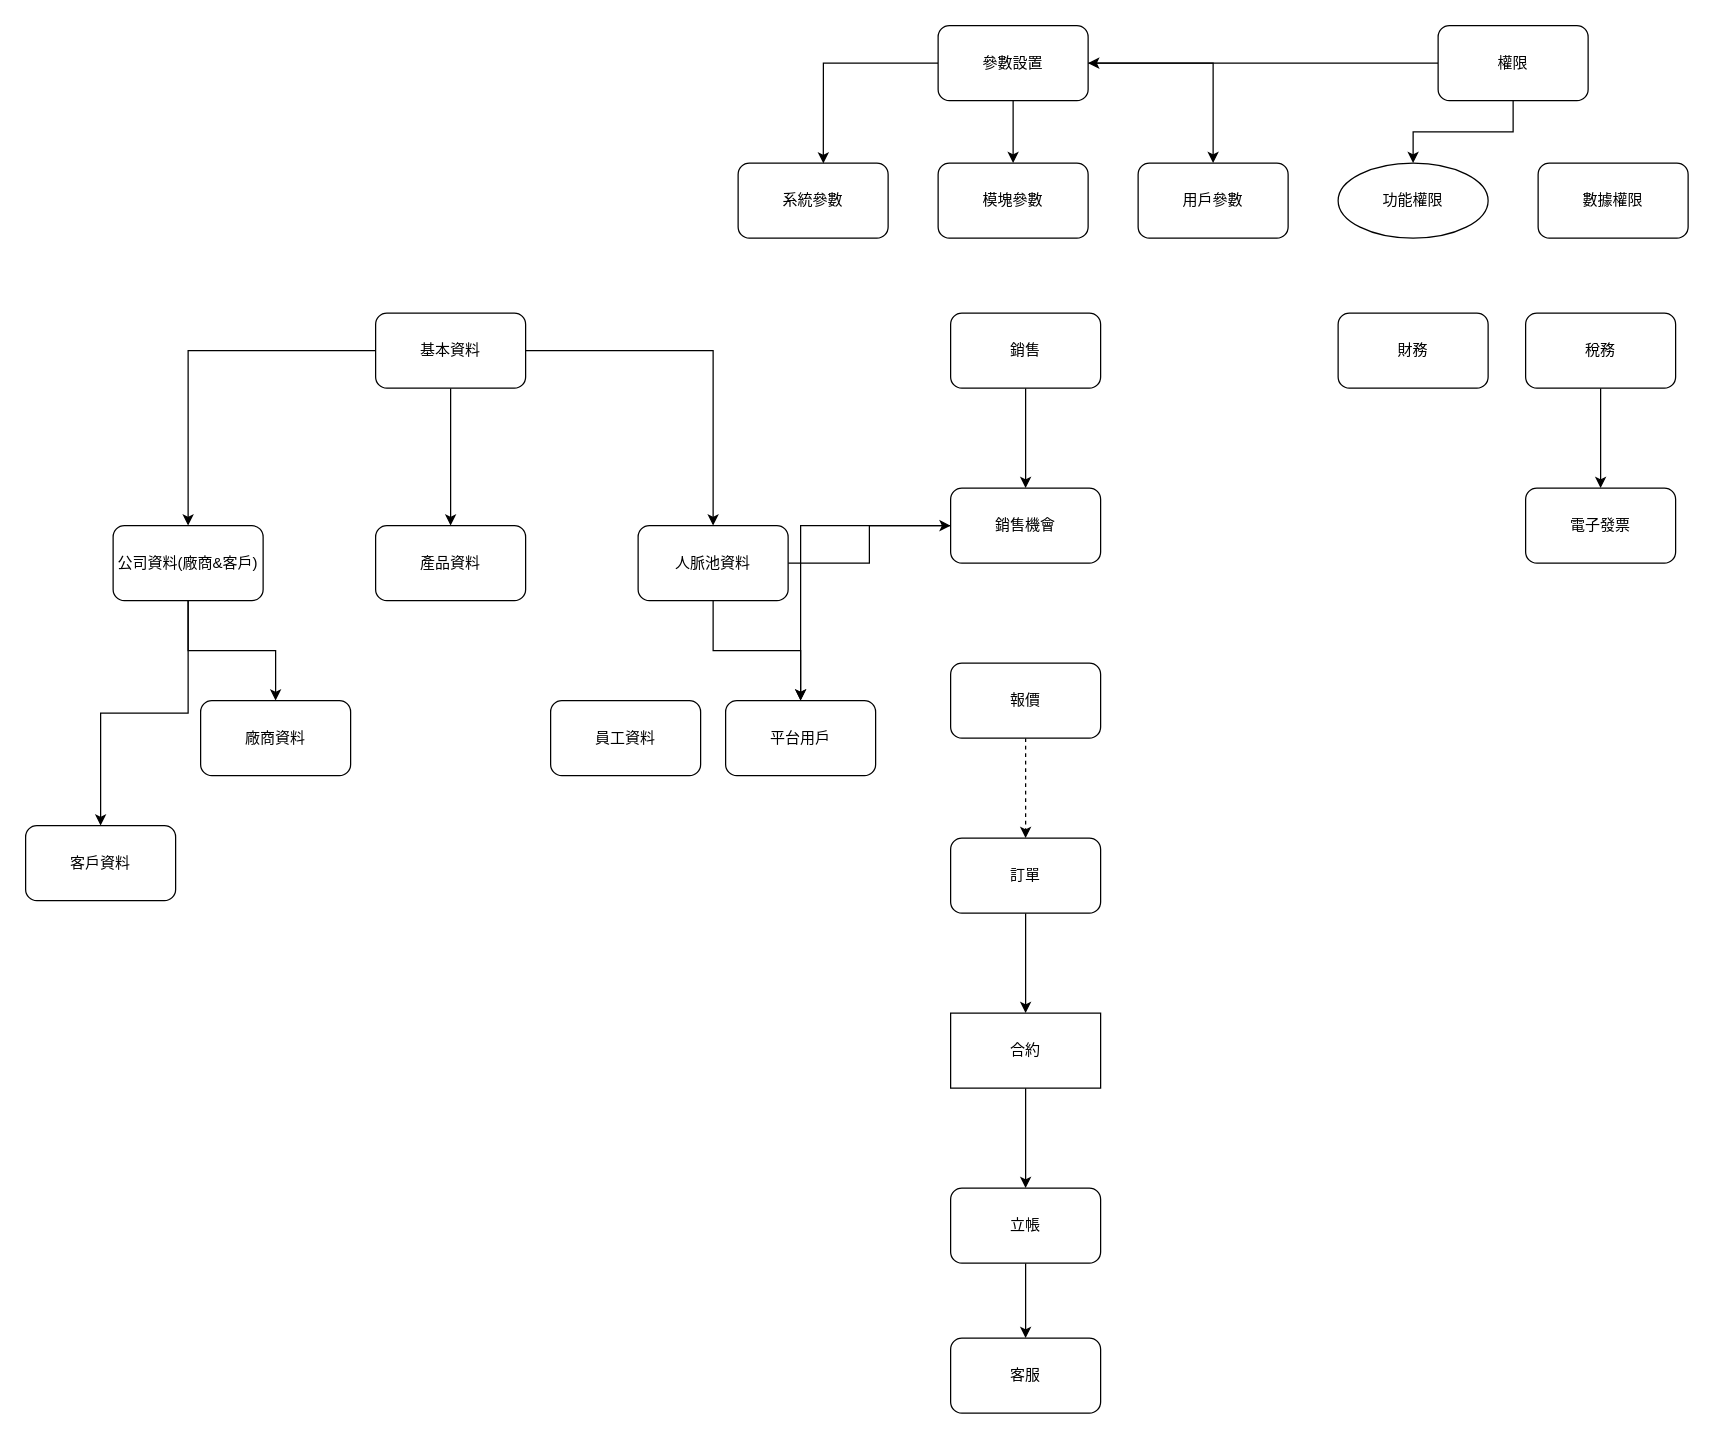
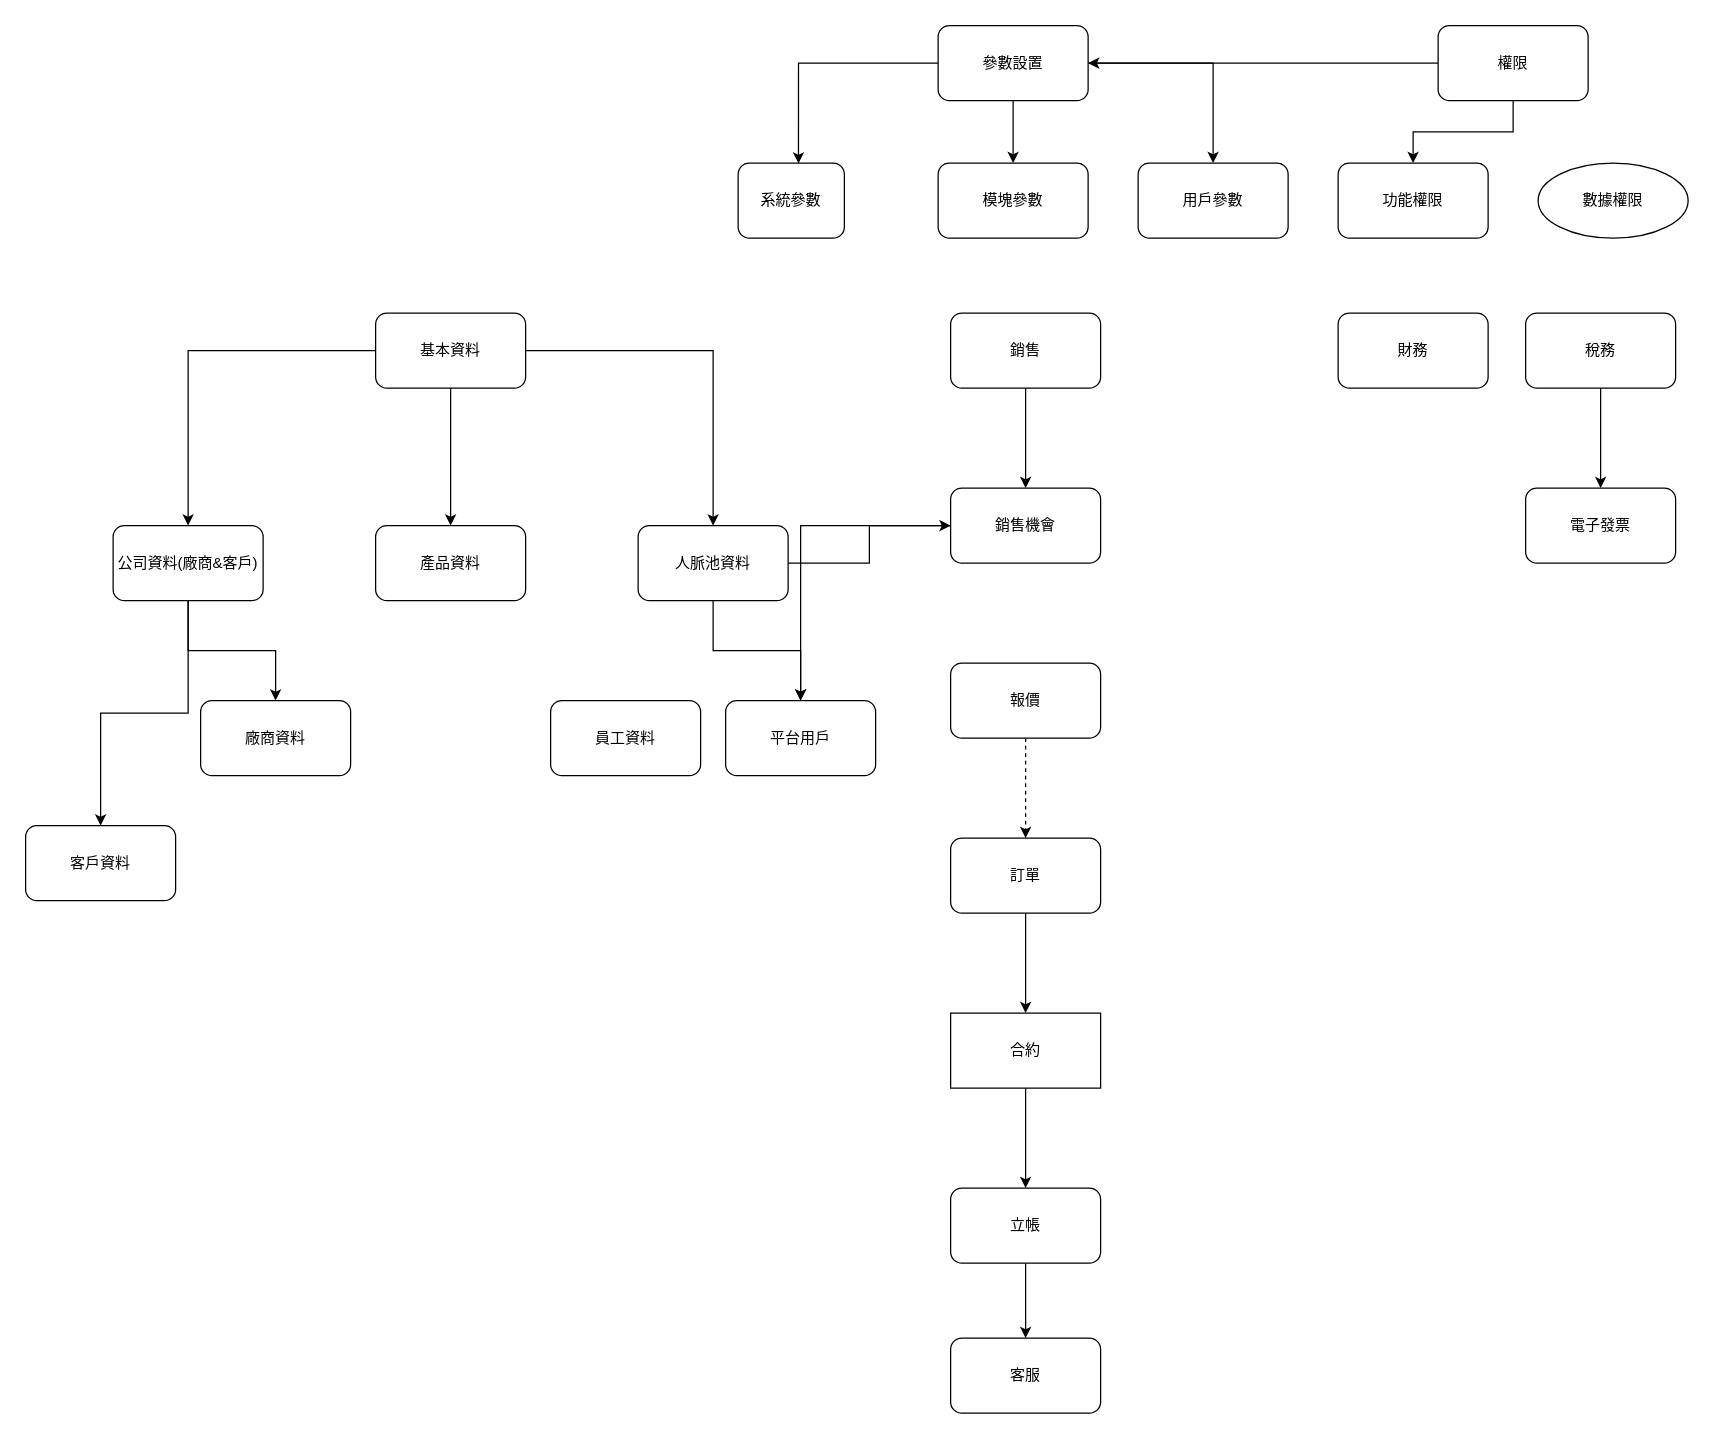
(813, 201) -> (791, 201)
(1413, 201) -> (1413, 201)
(1613, 201) -> (1613, 201)
